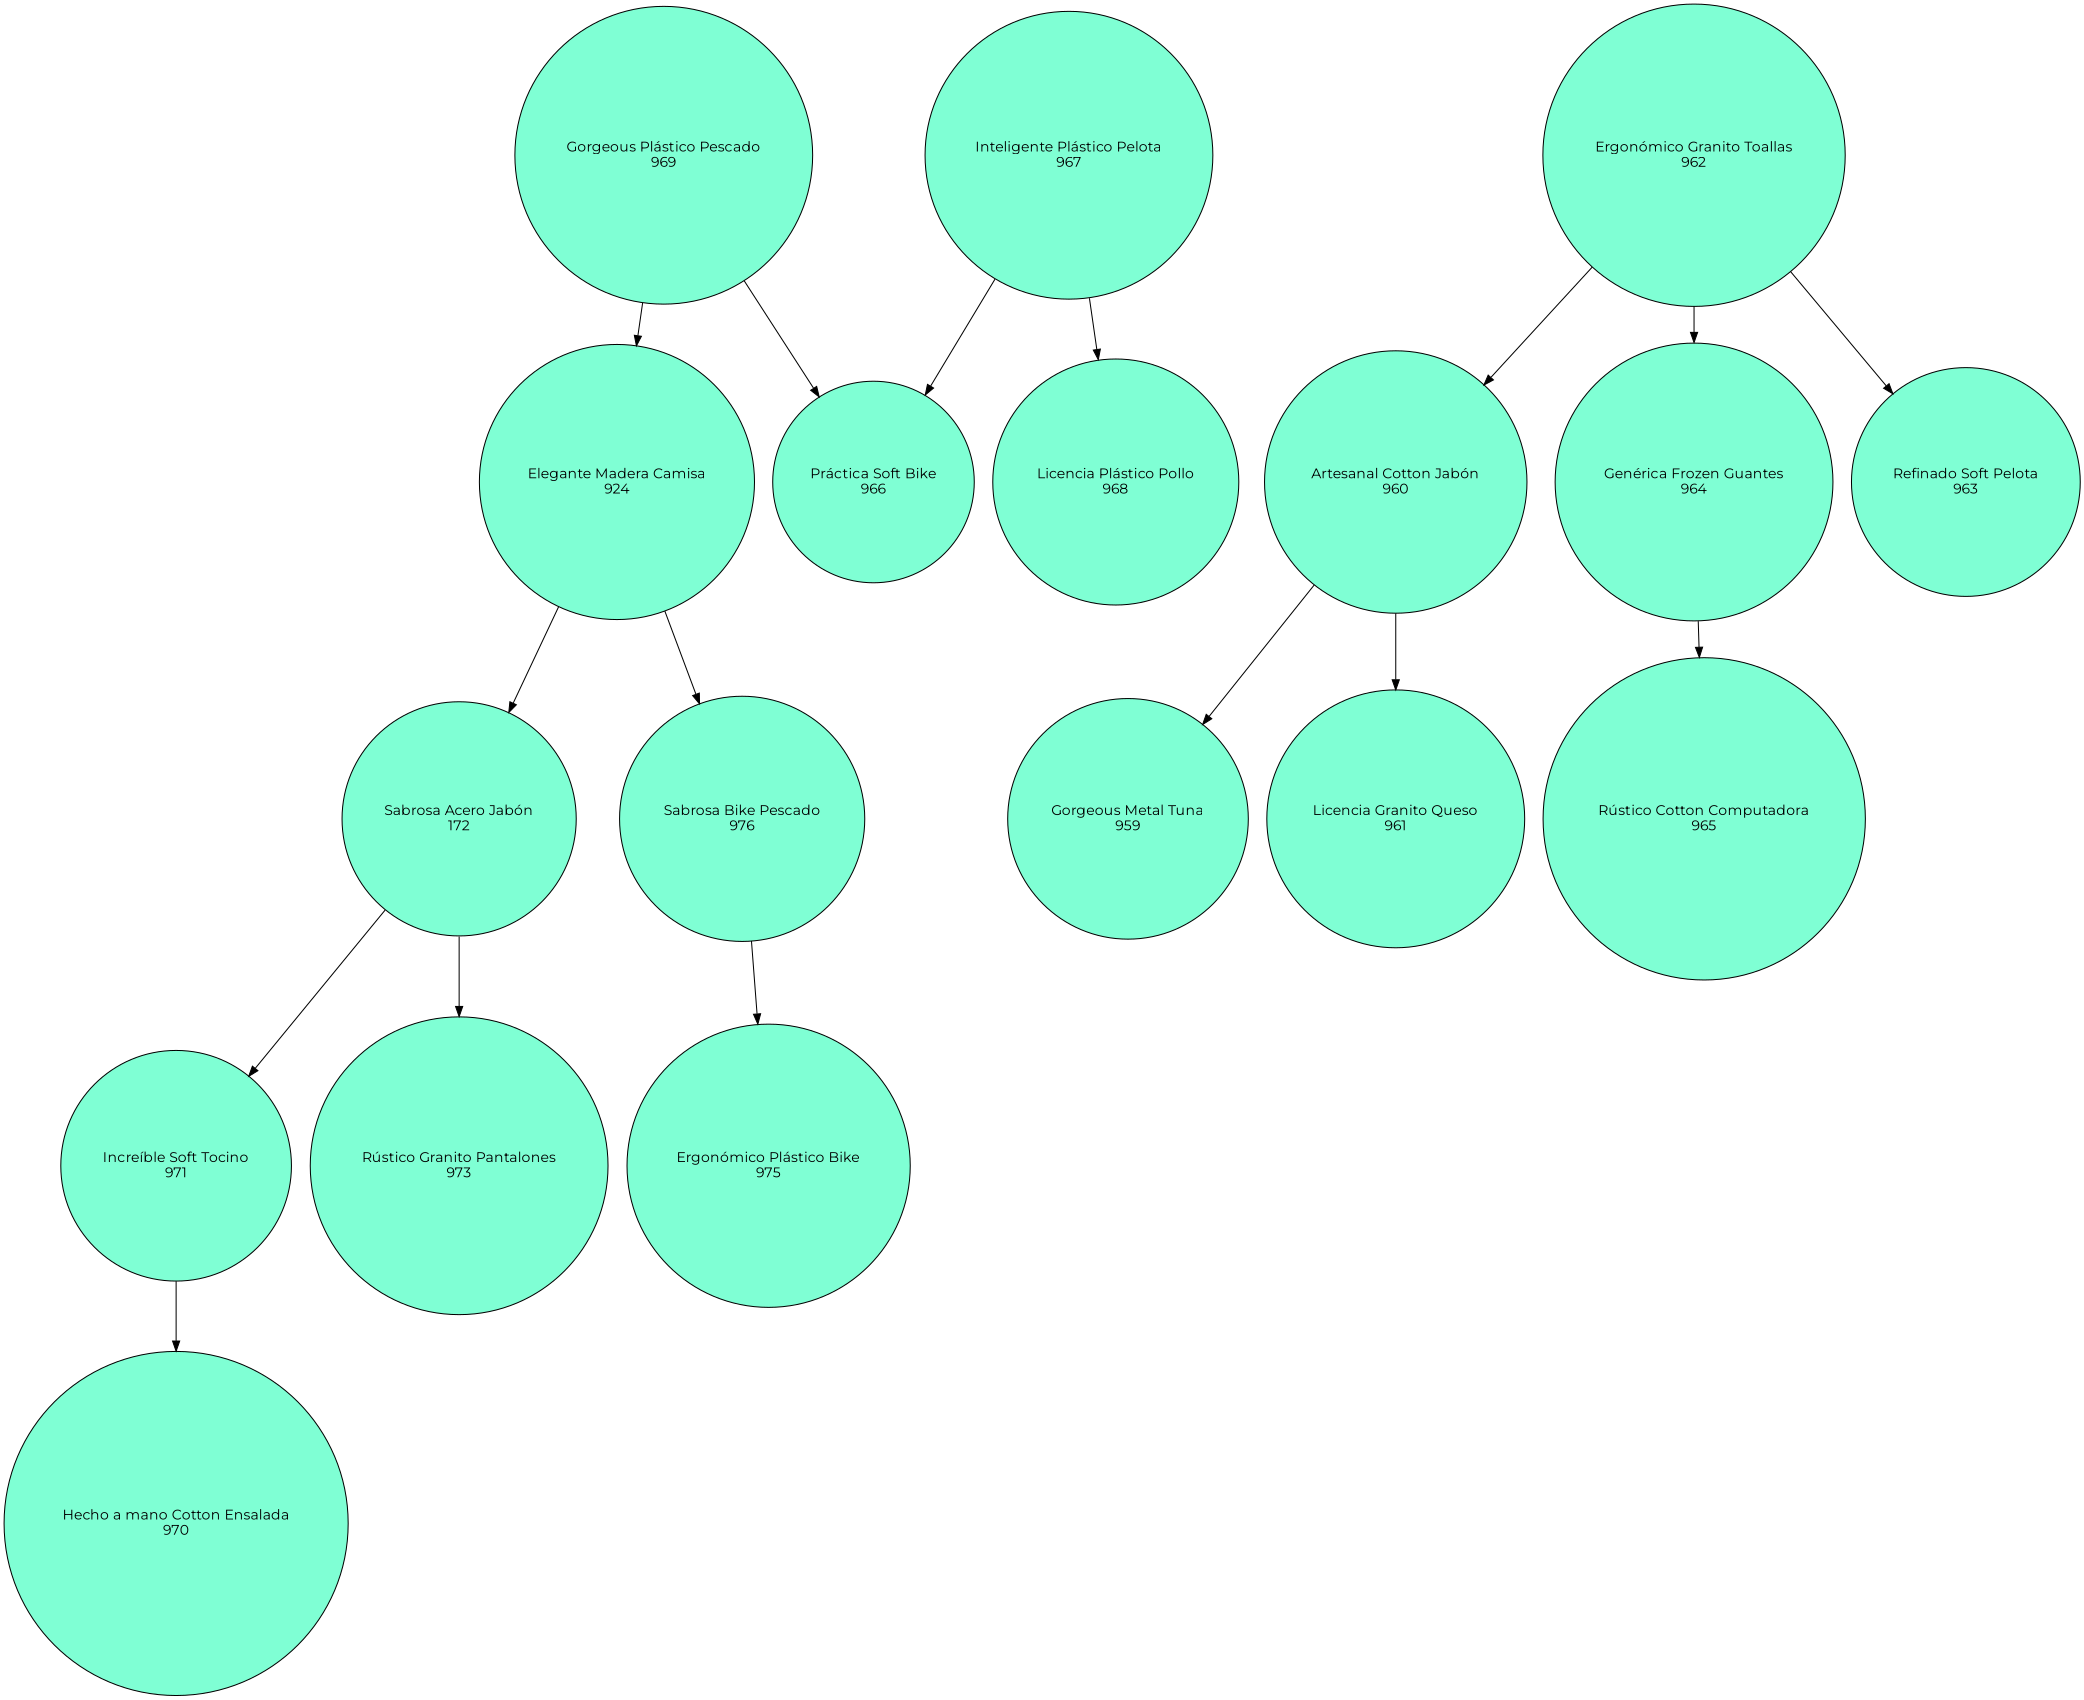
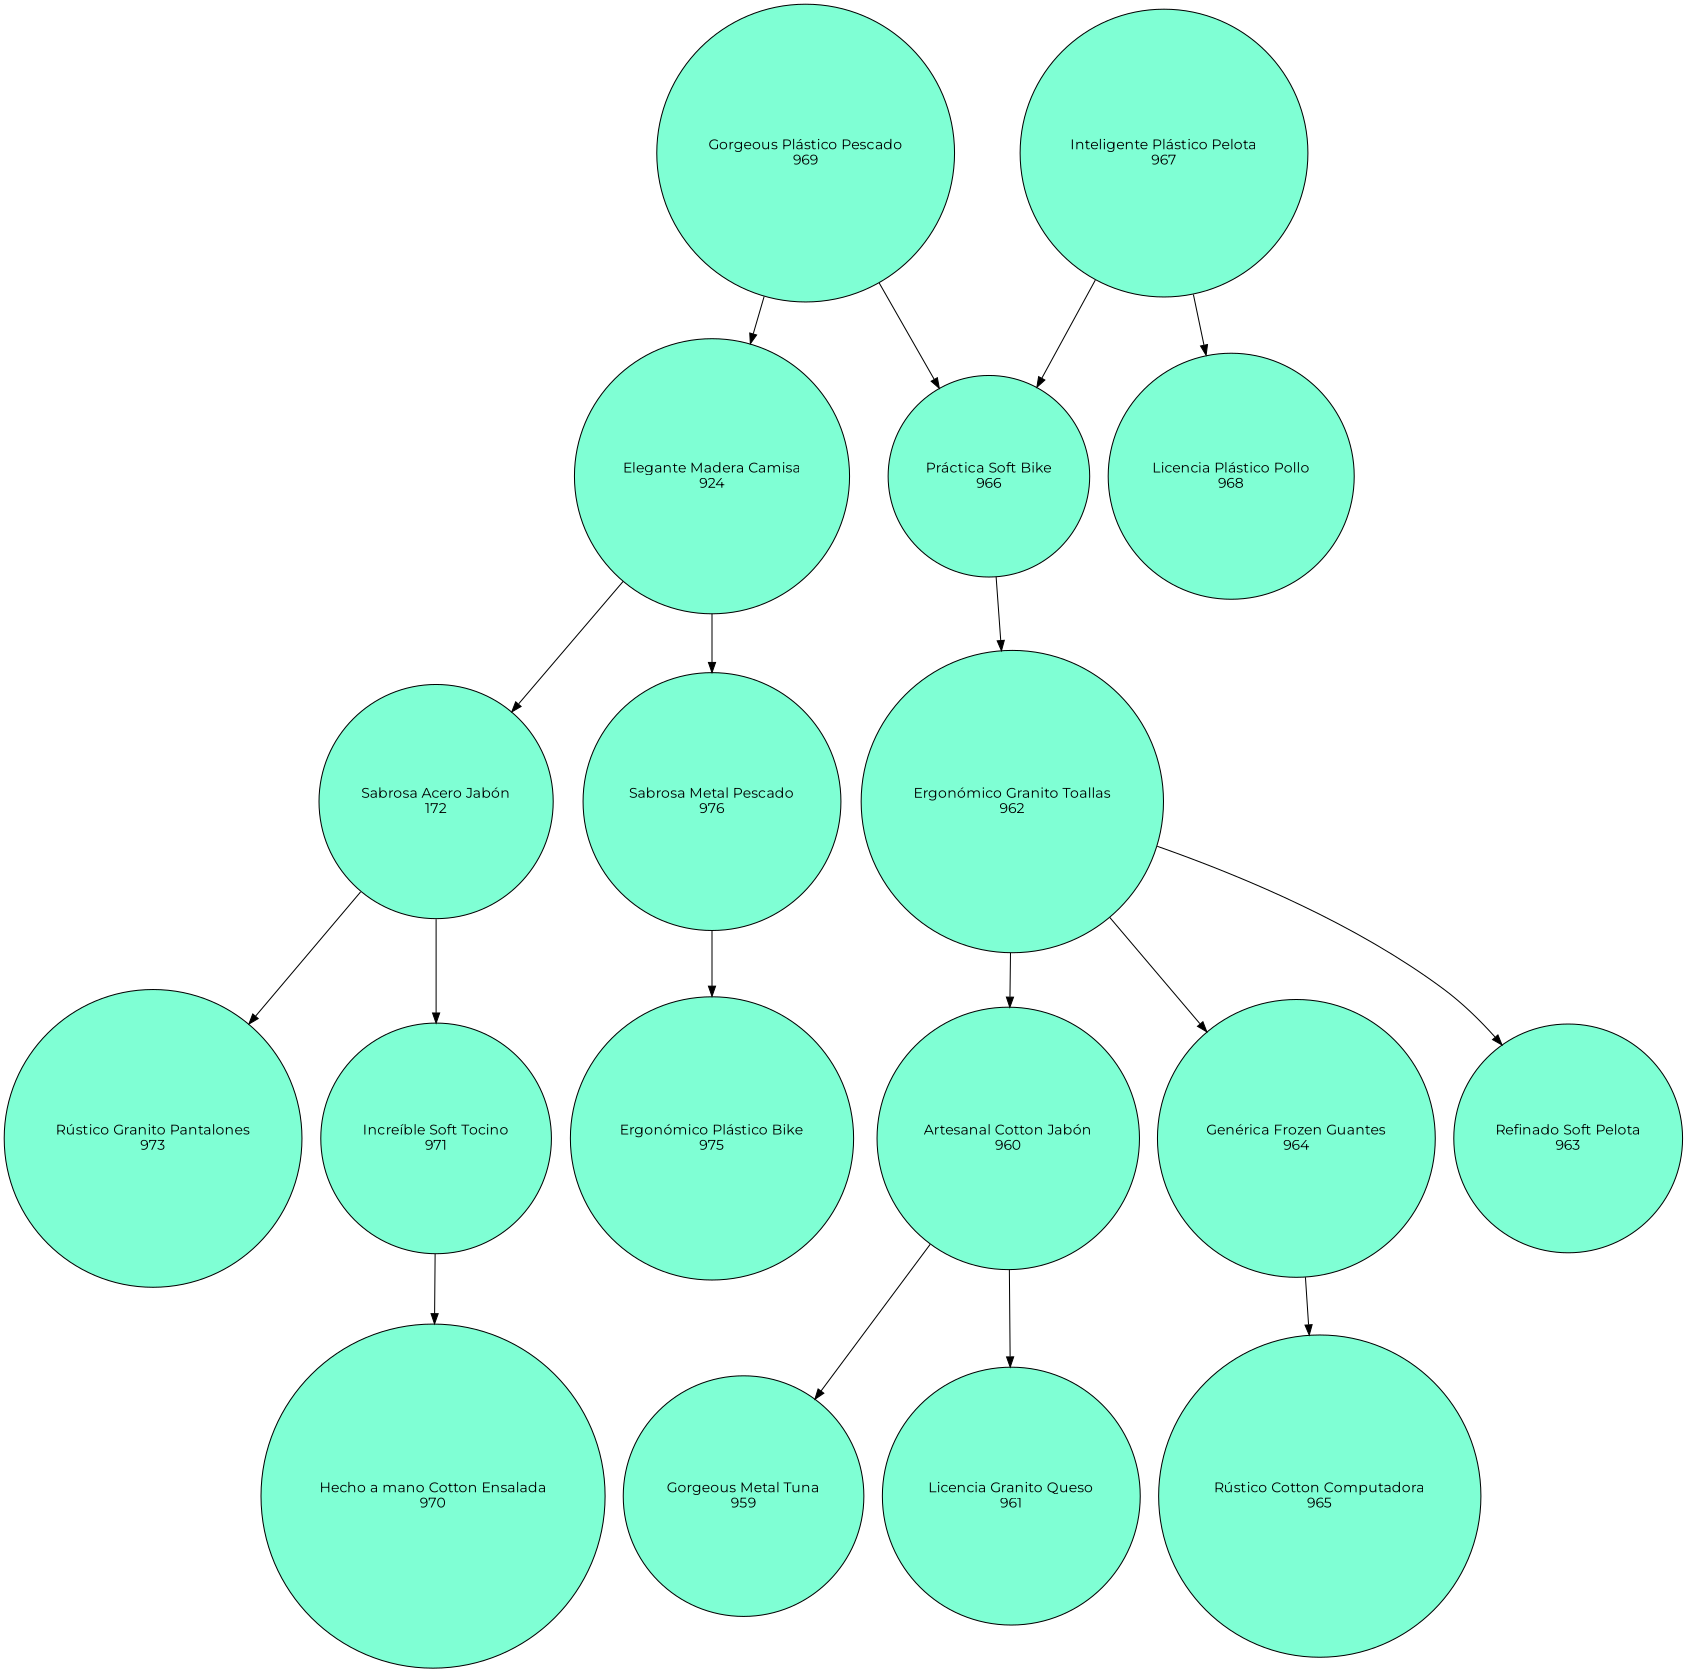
none -> (998, 609)
(742, 819) -> (712, 802)
